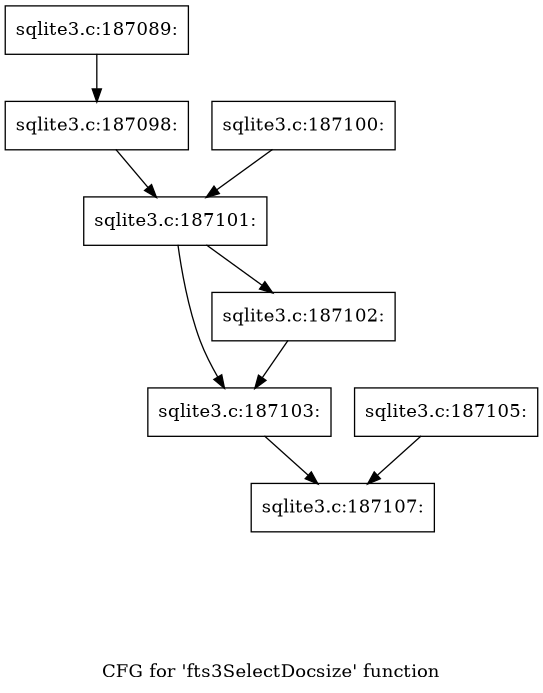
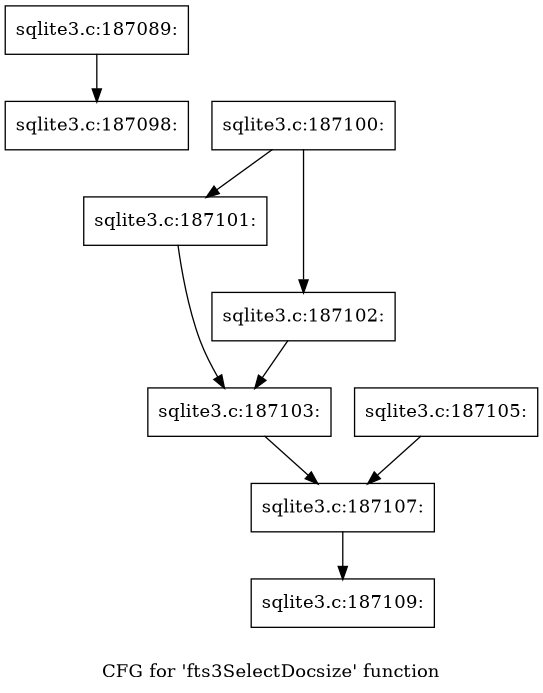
(132, 168) -> none
(234, 265) -> (304, 214)
none -> (343, 603)
